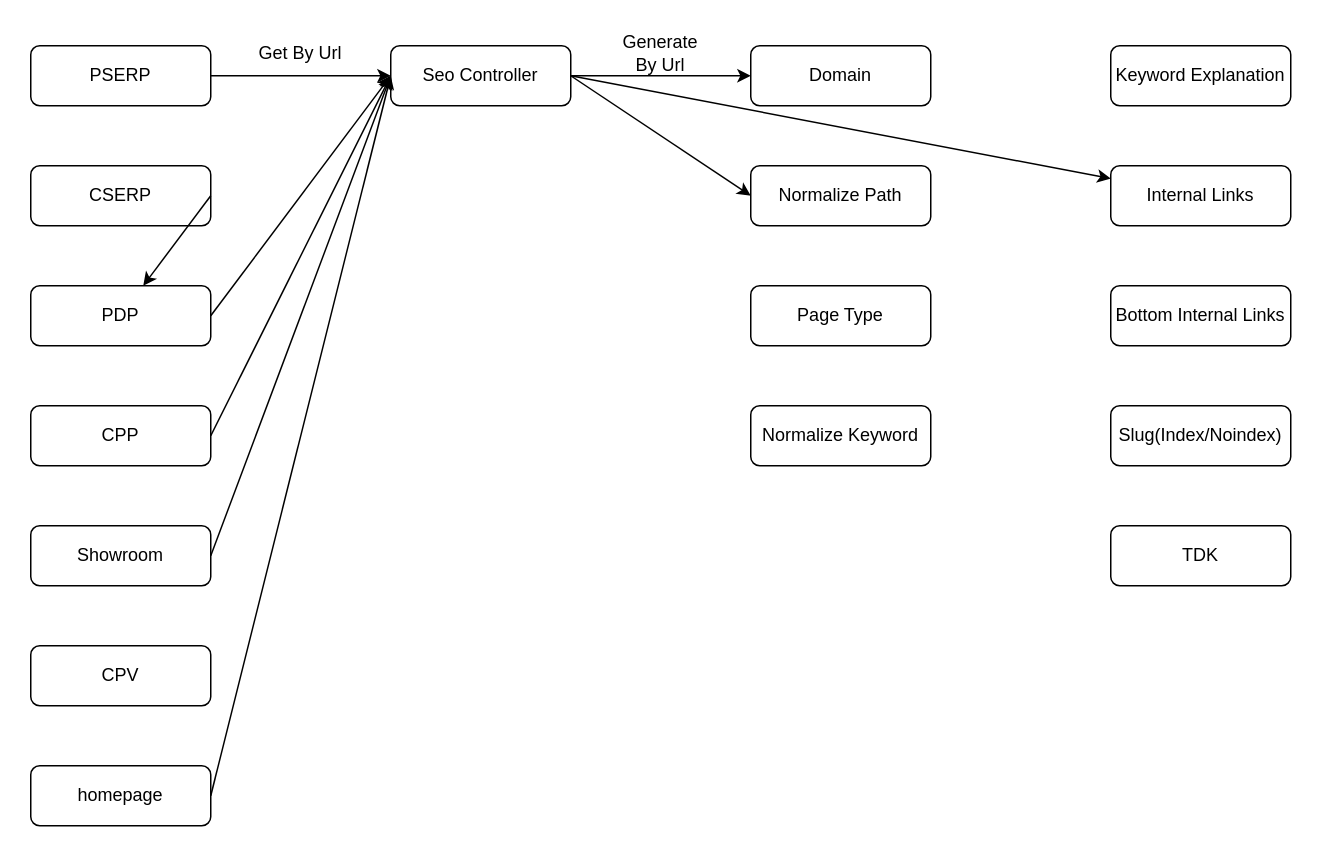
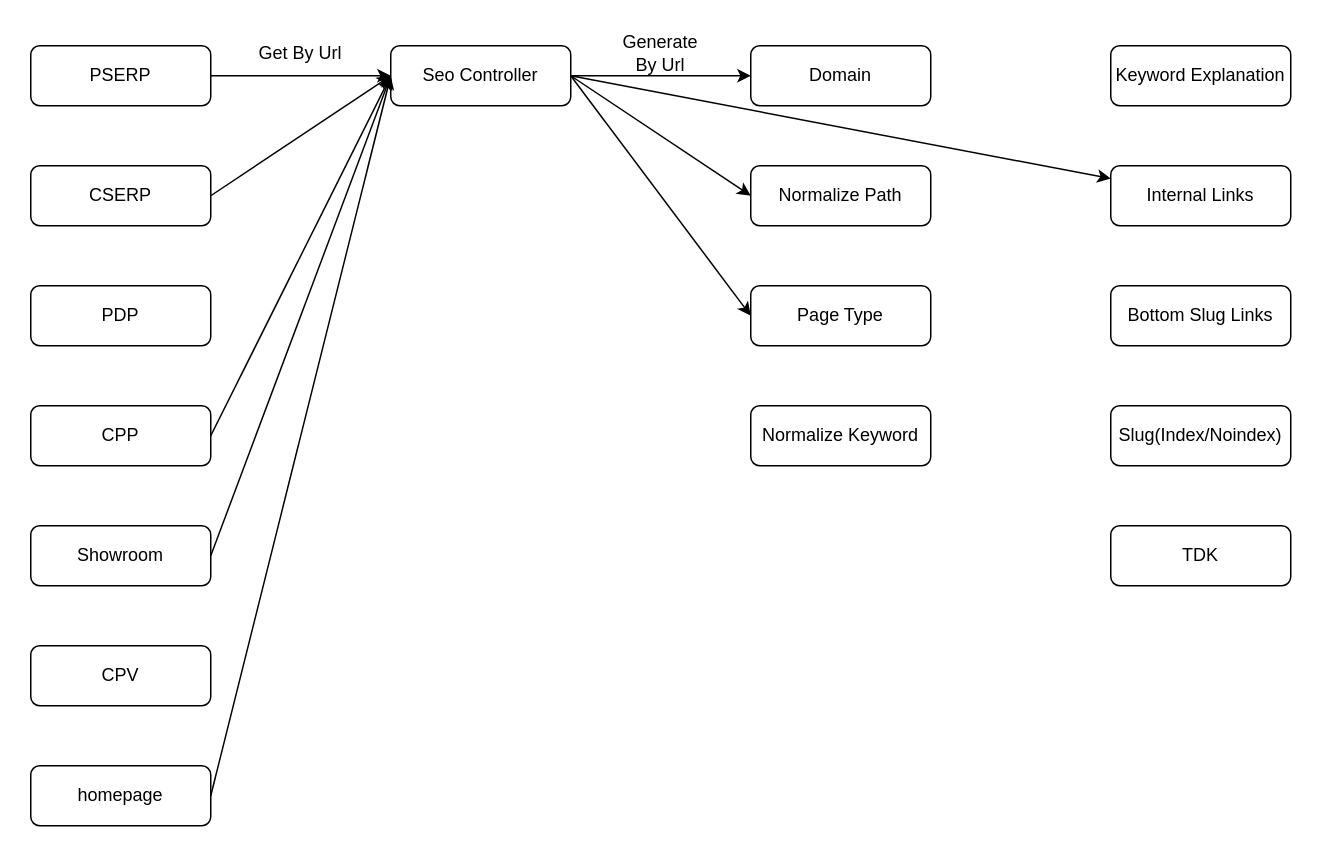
none -> (660, 194)
(296, 202) -> none
(180, 237) -> (296, 139)
(1201, 316) -> (1201, 316)
